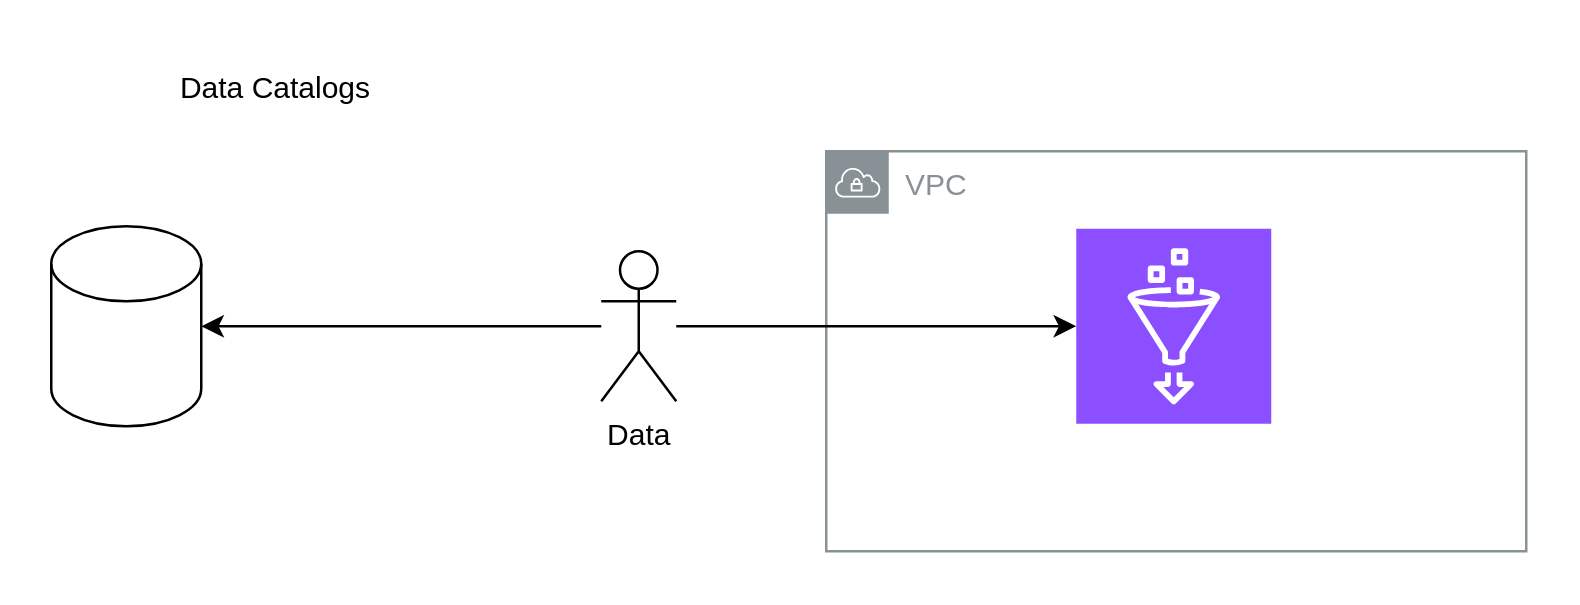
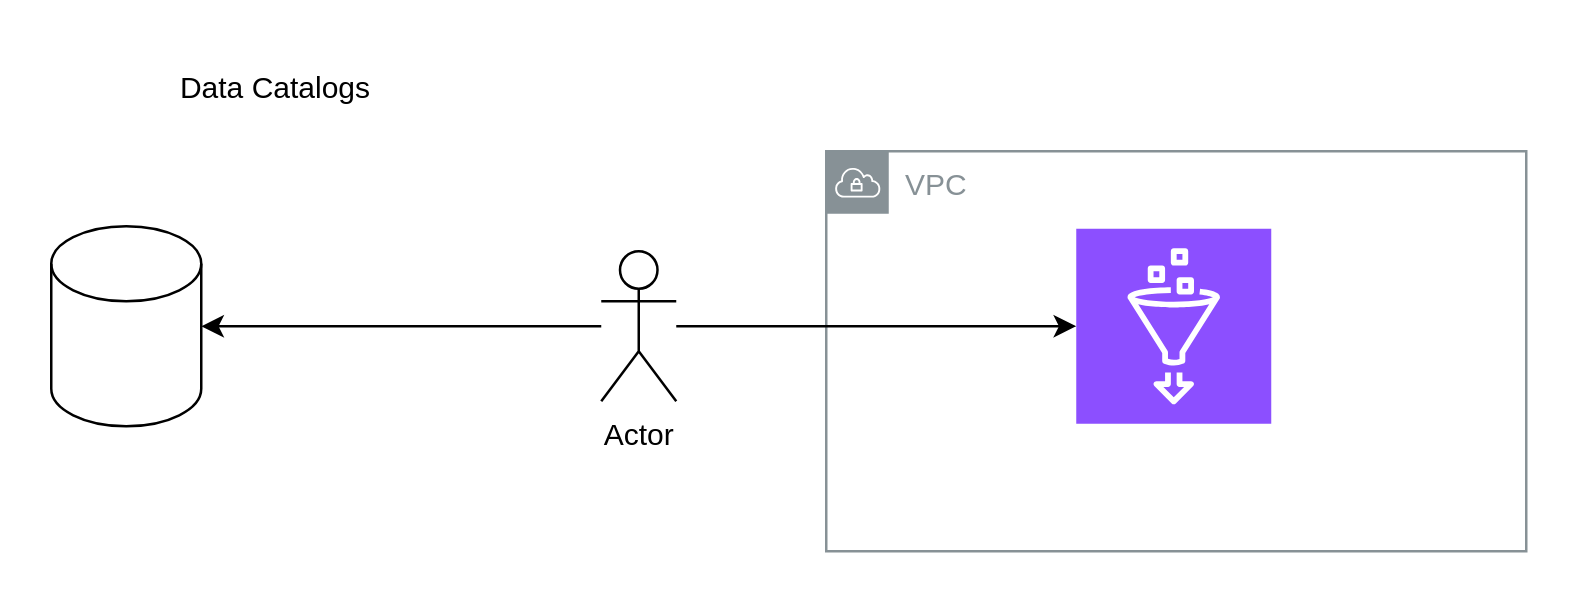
(640, 437) -> (640, 437)
